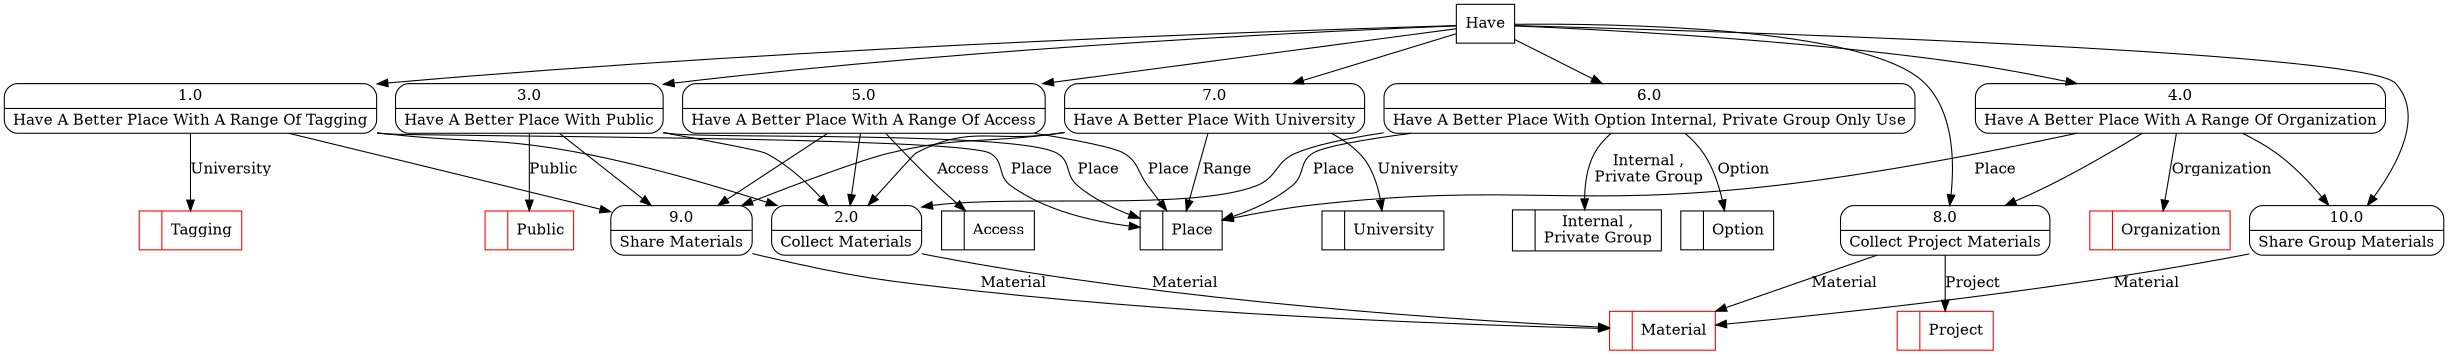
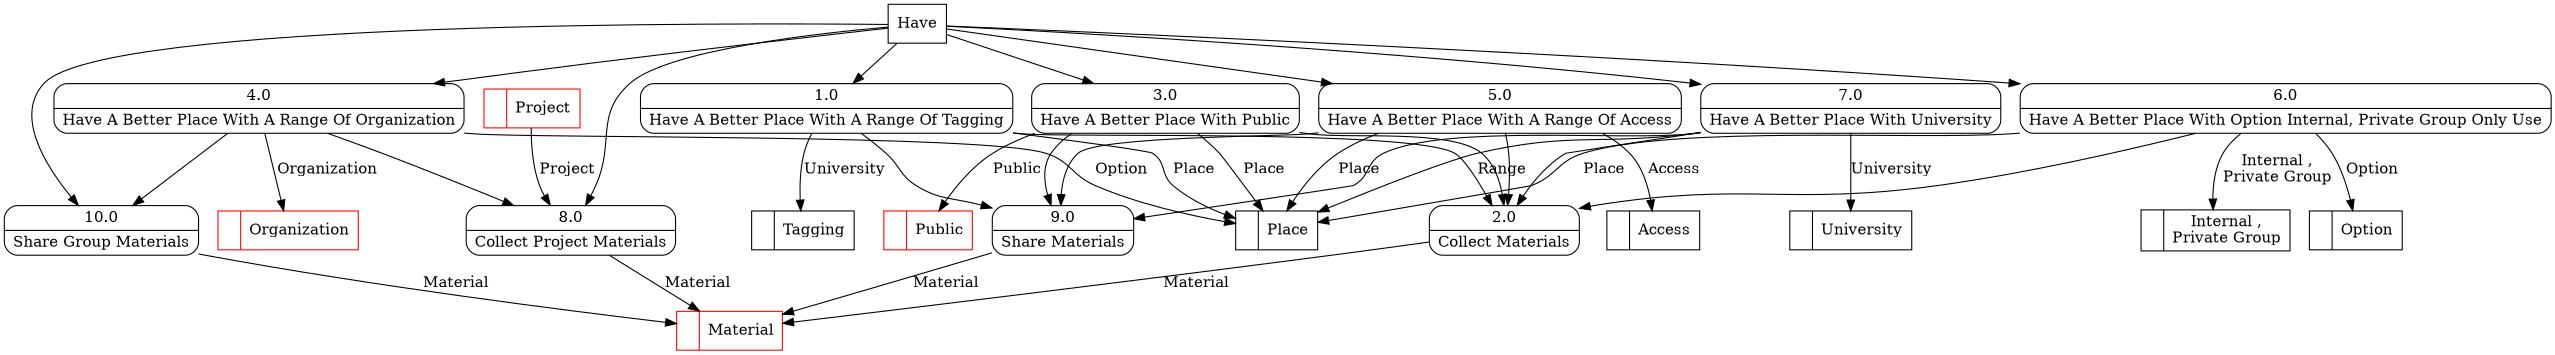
(1995, 169) -> (1122, 169)
(190, 230) -> (803, 230)
(1945, 278) -> (534, 163)
